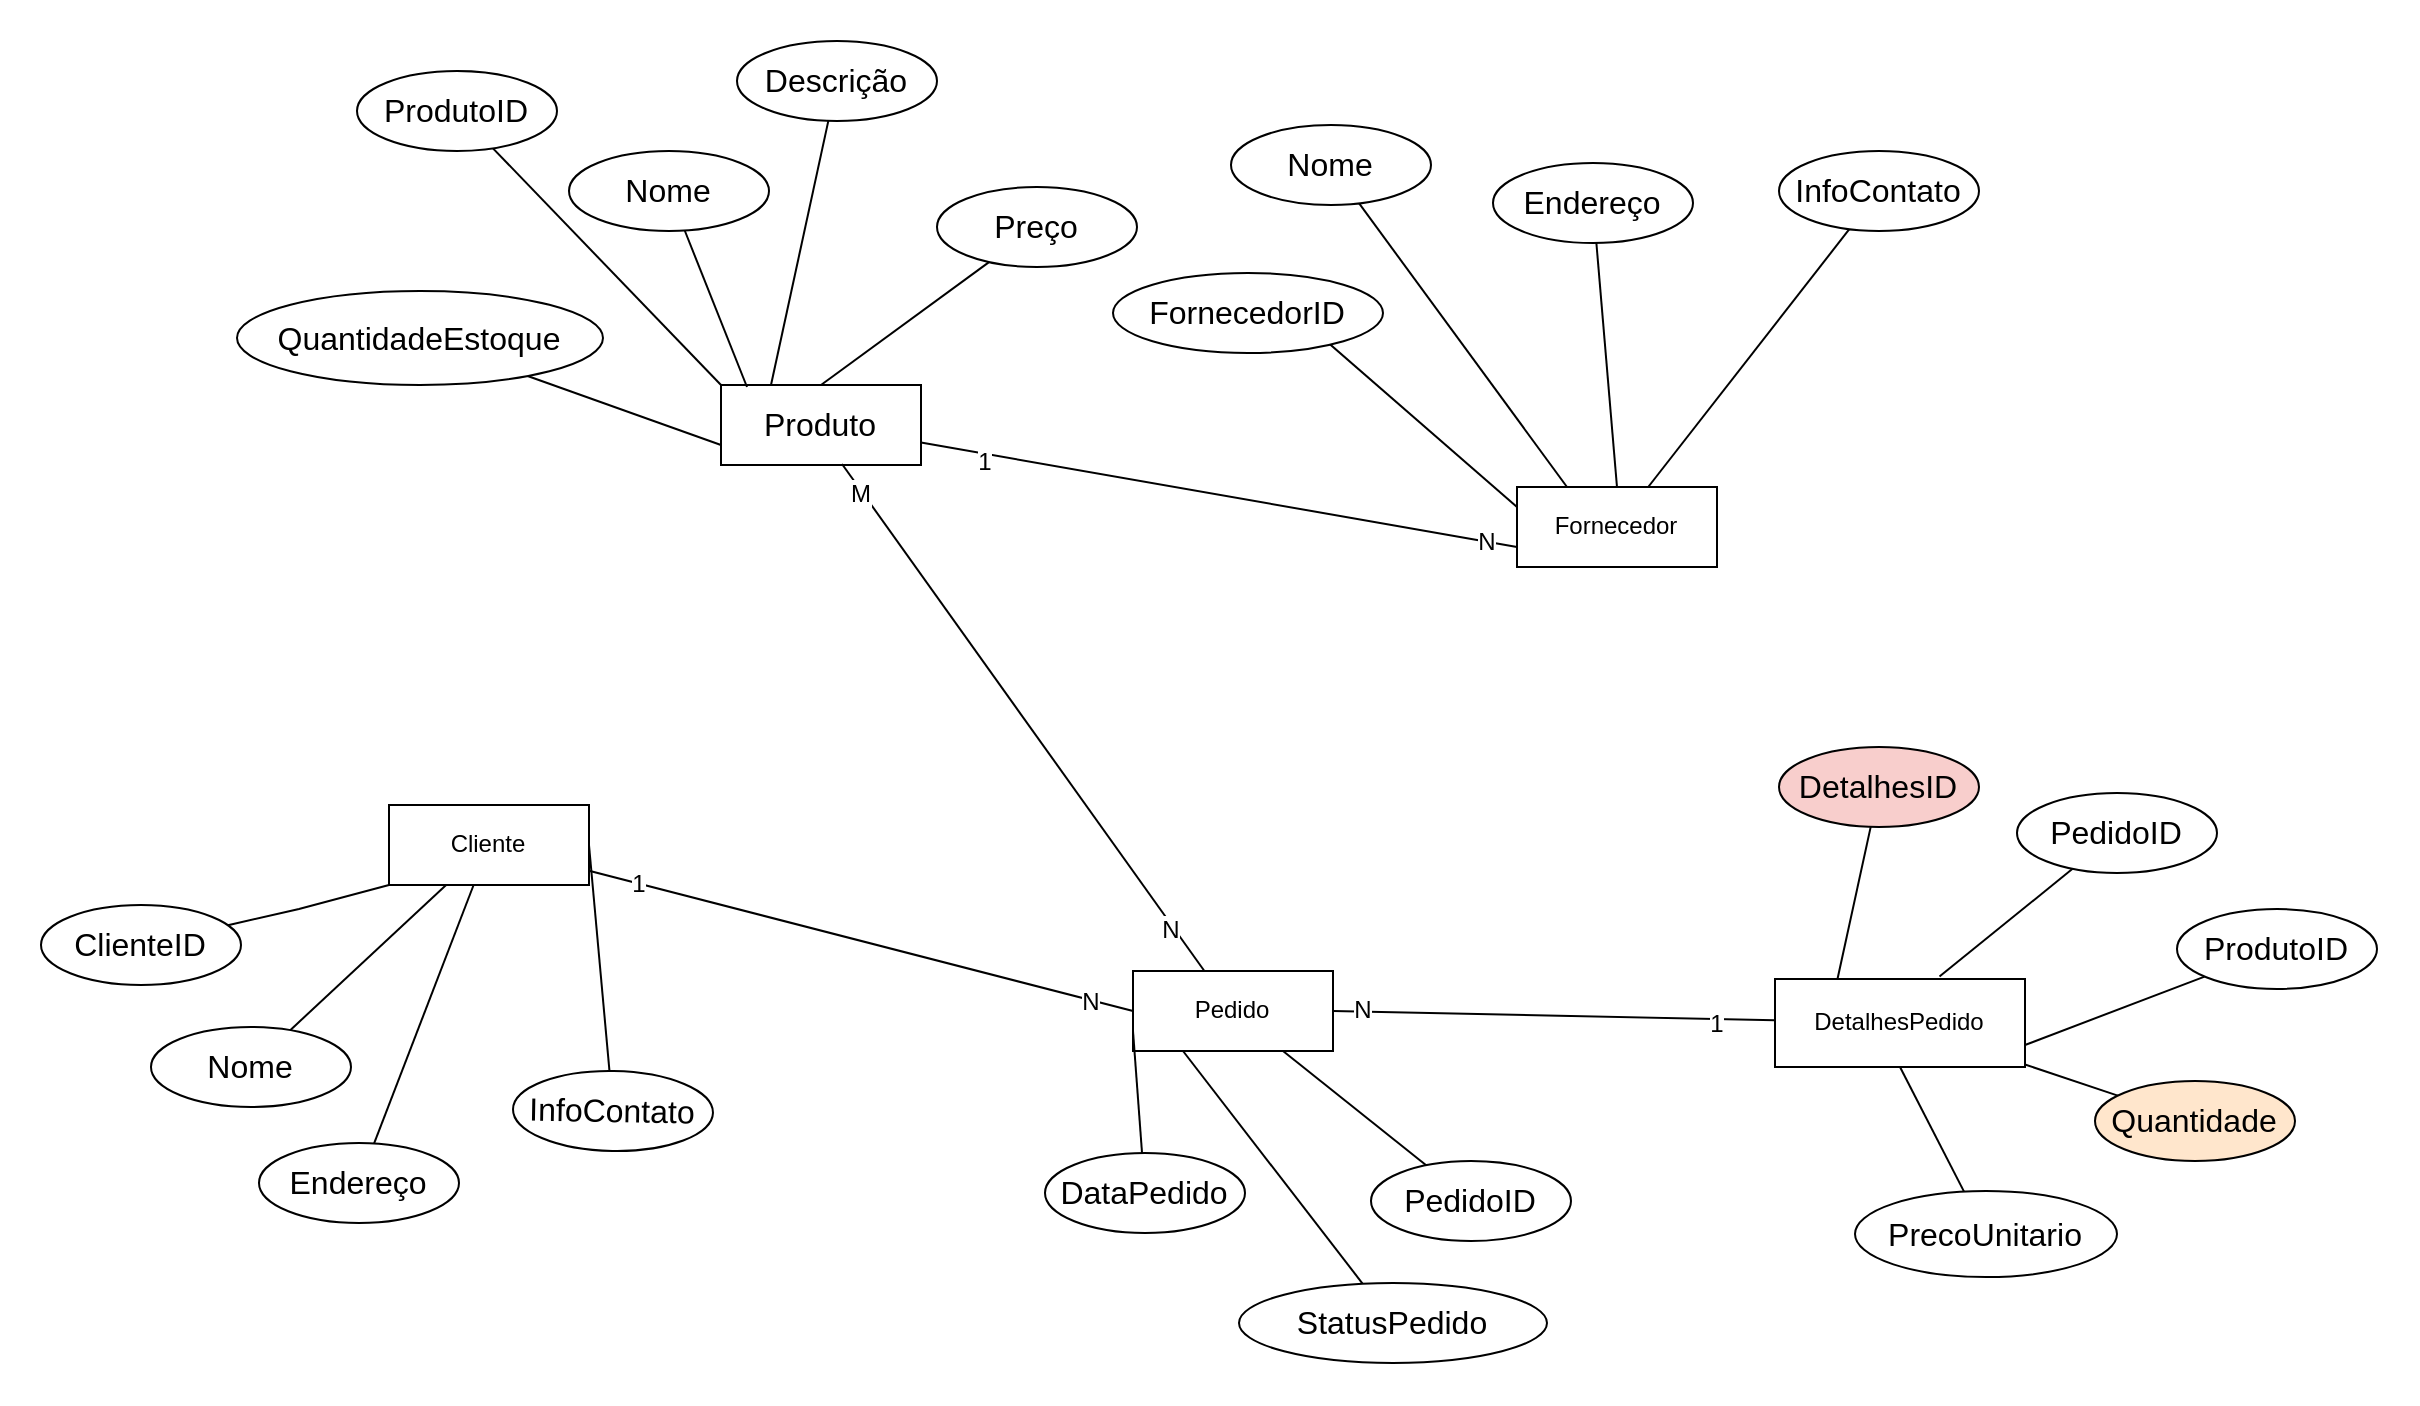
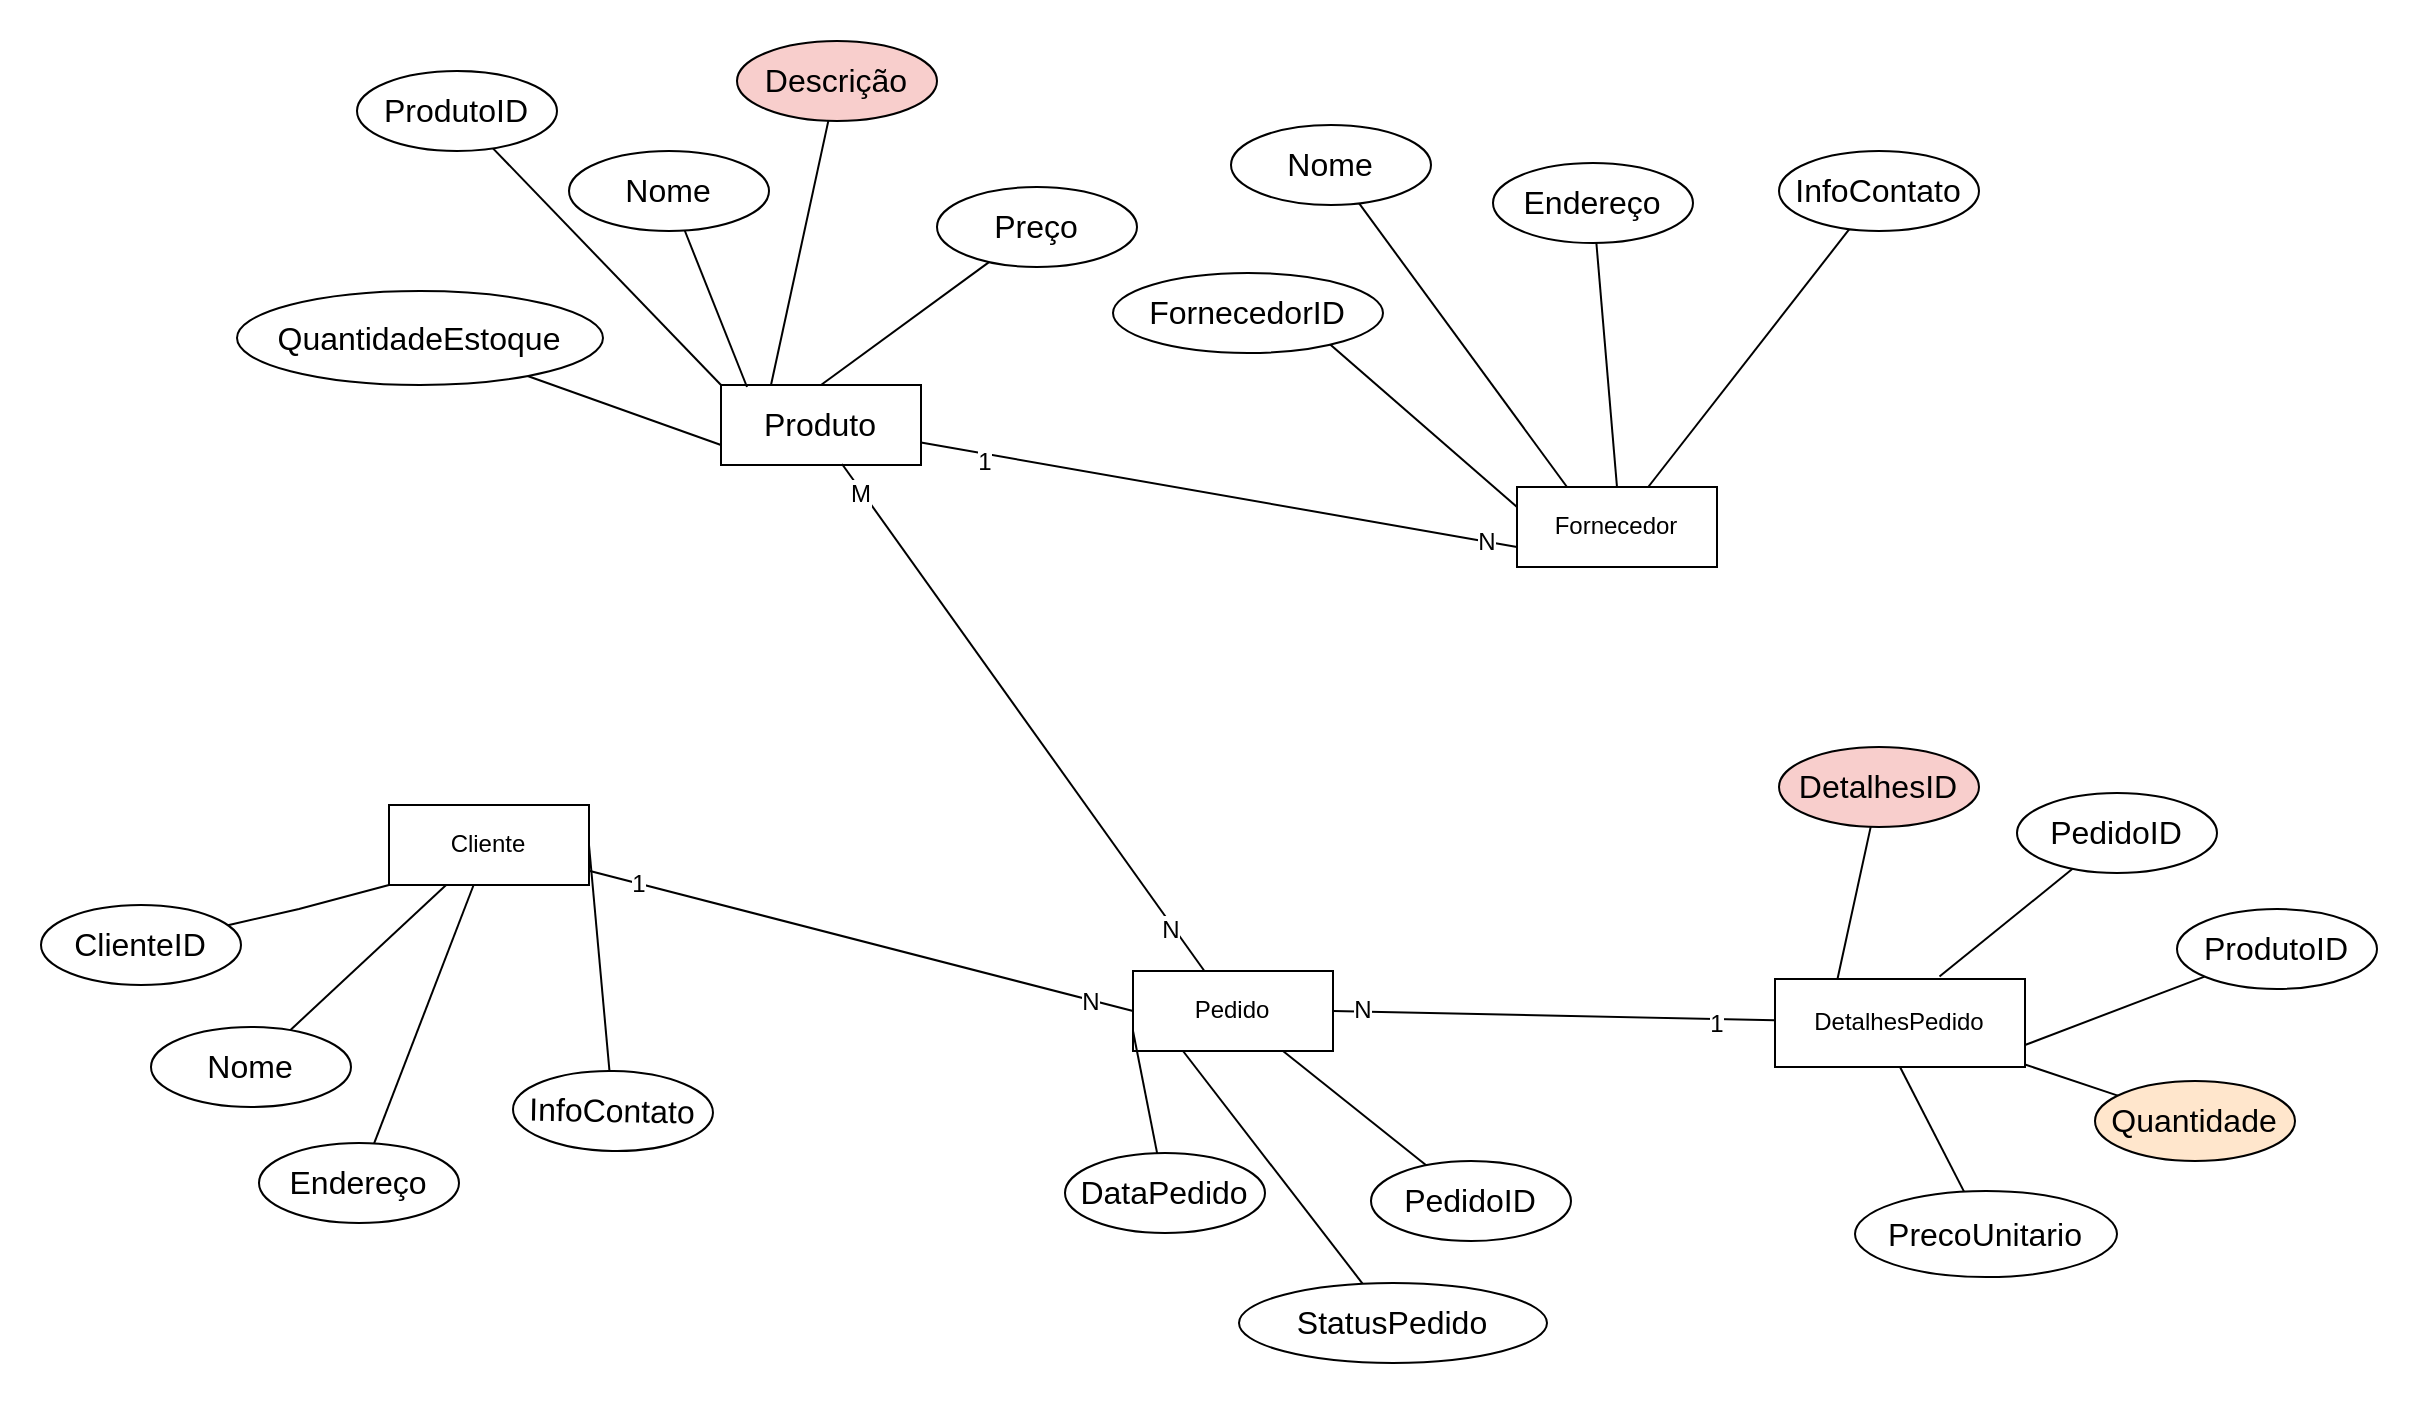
(837, 81) -> (837, 81)
(1145, 1193) -> (1165, 1193)
